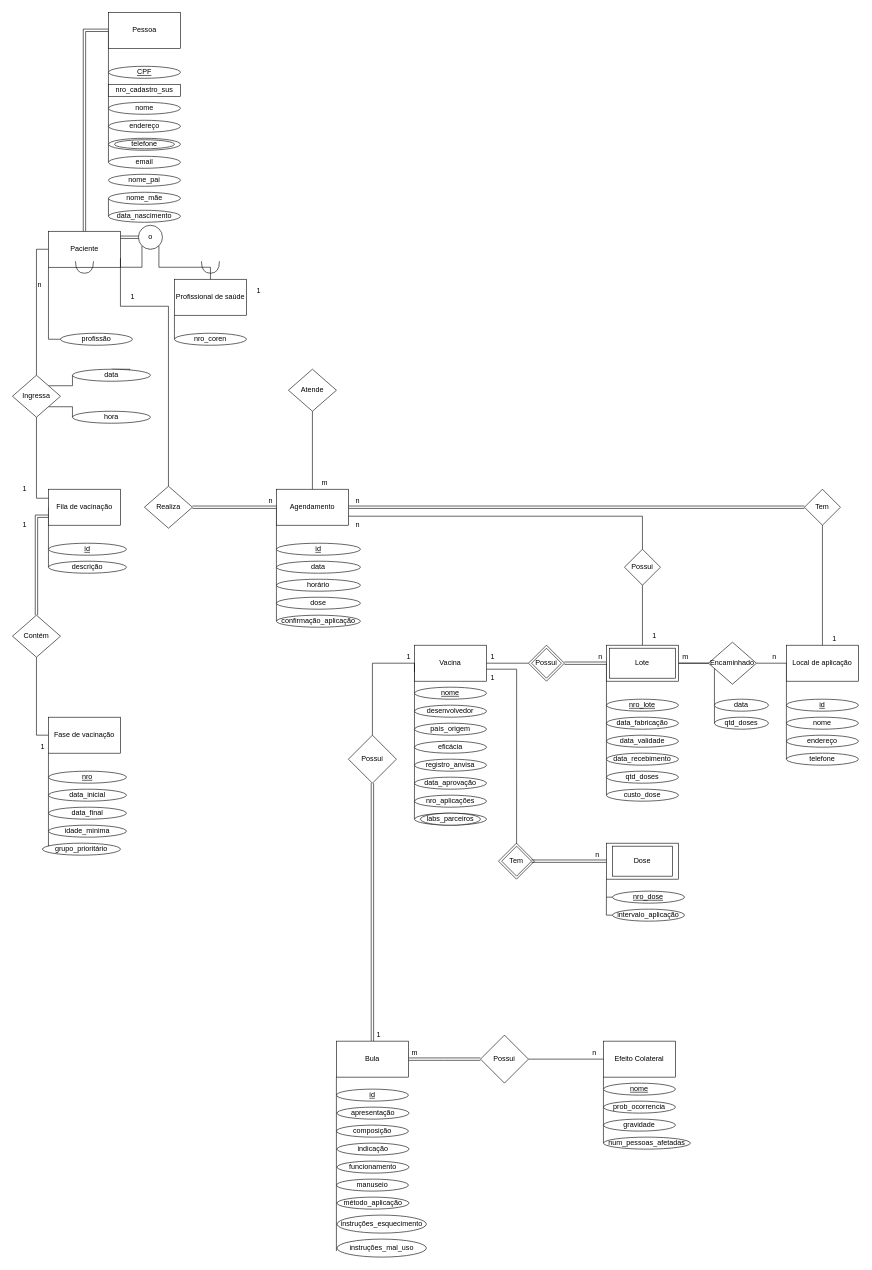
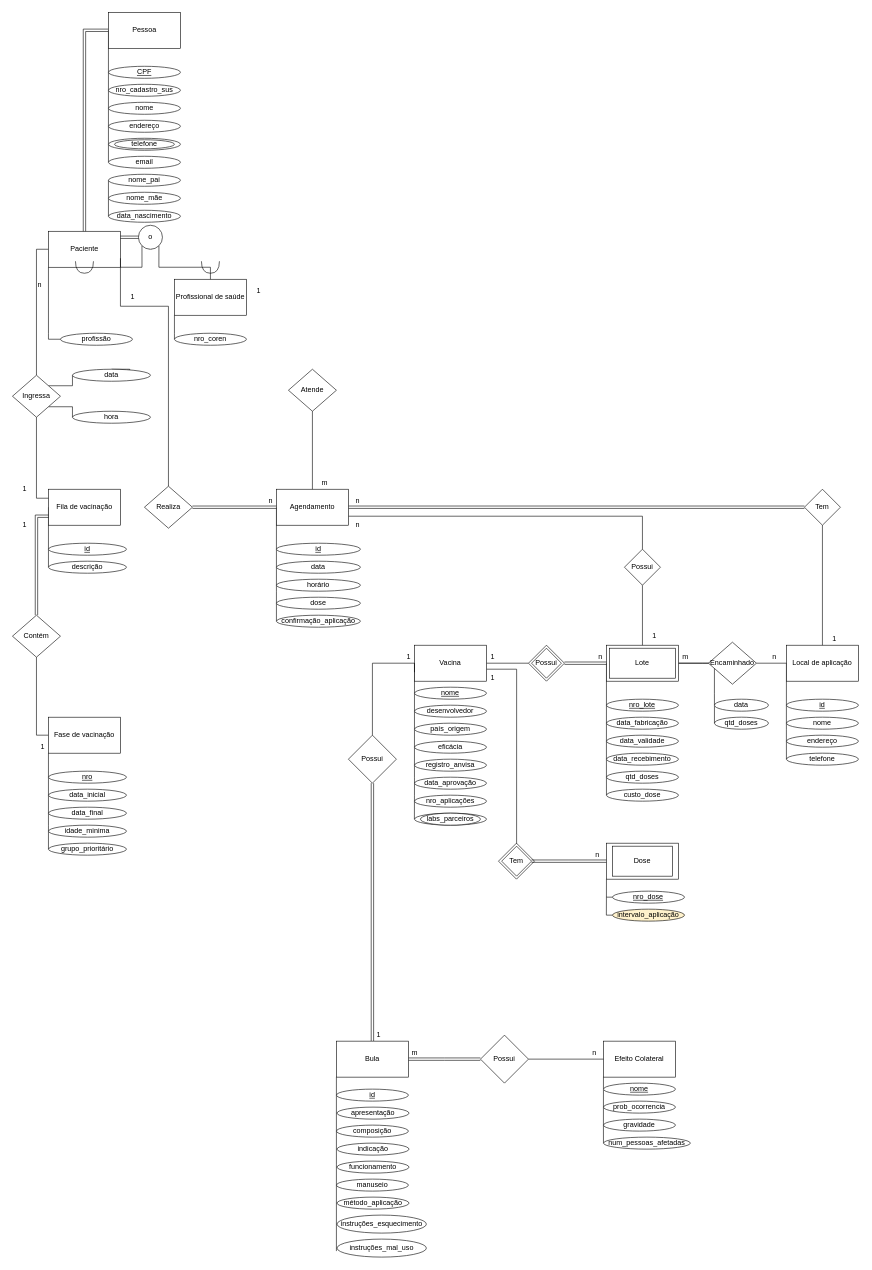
(144, 90) -> (144, 90)
none -> (108, 188)
(81, 849) -> (87, 849)
(648, 915) -> (648, 915)
